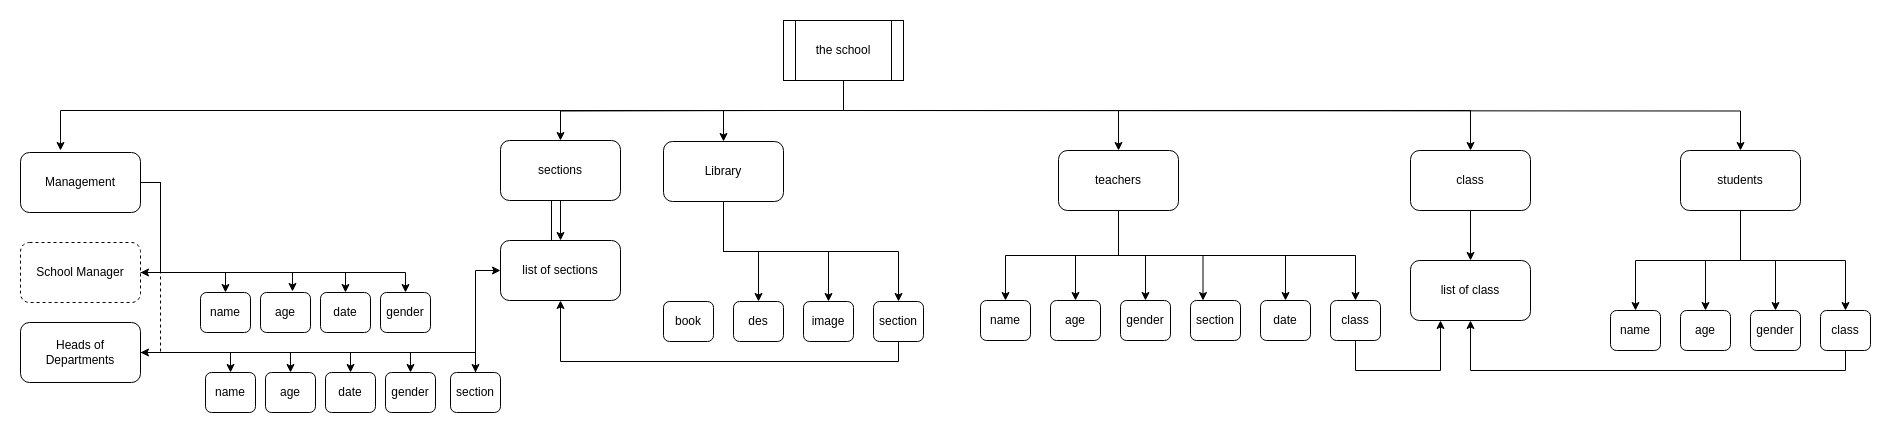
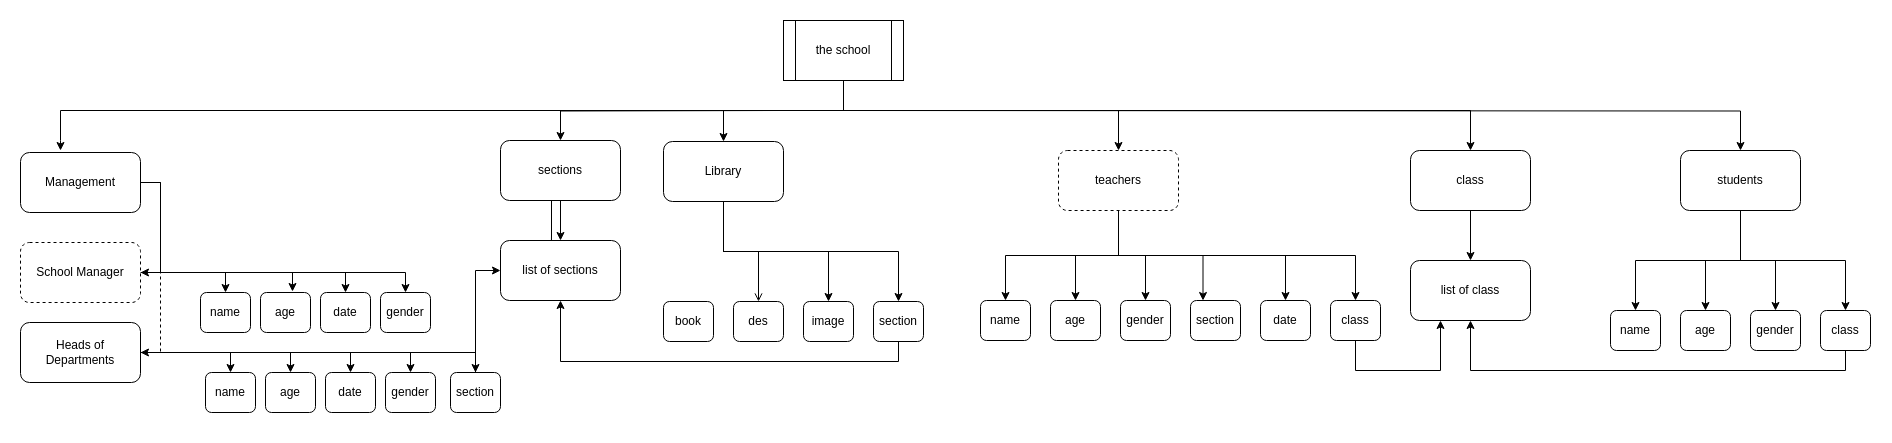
(1119, 181) -> (1119, 181)
(759, 293) -> (759, 295)
